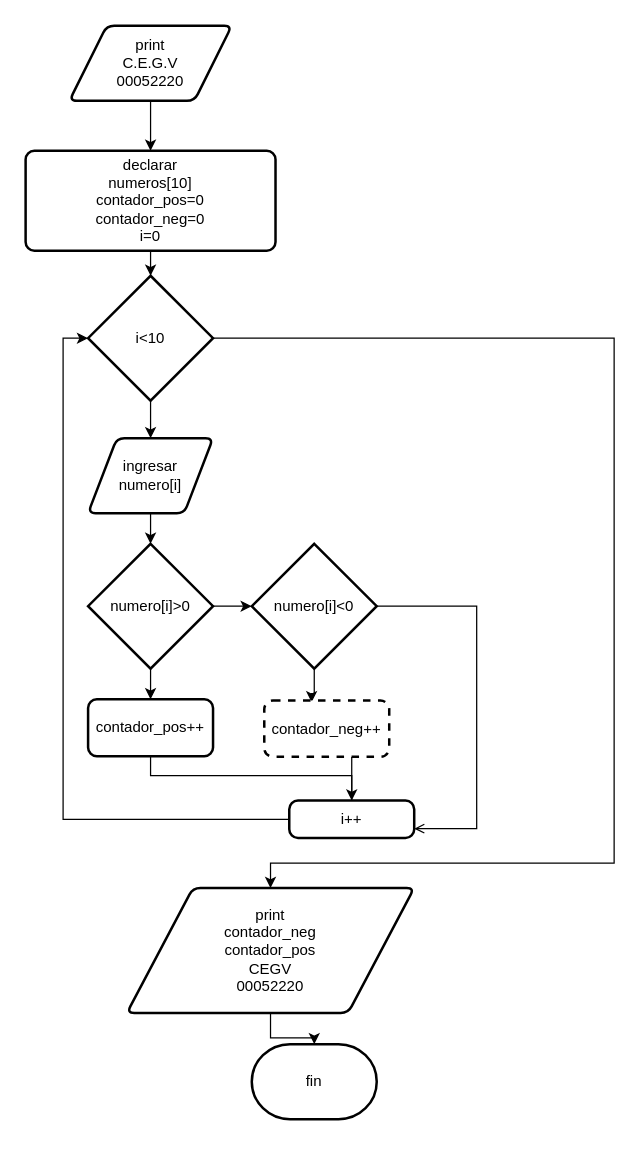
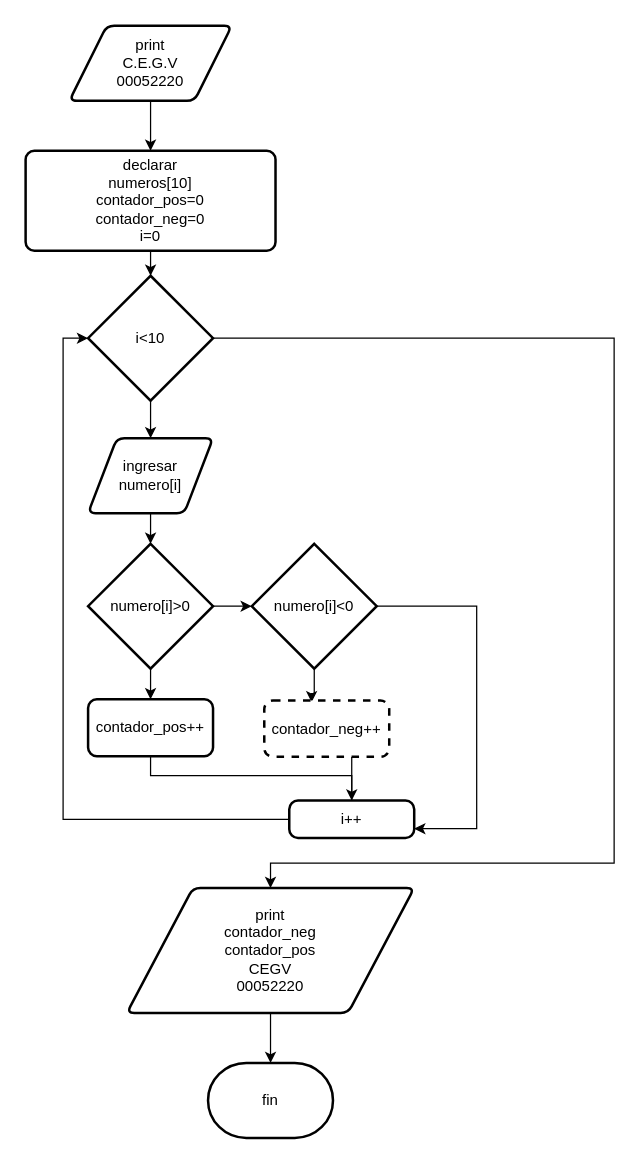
(421, 829) -> (424, 829)
(314, 1082) -> (271, 1101)
